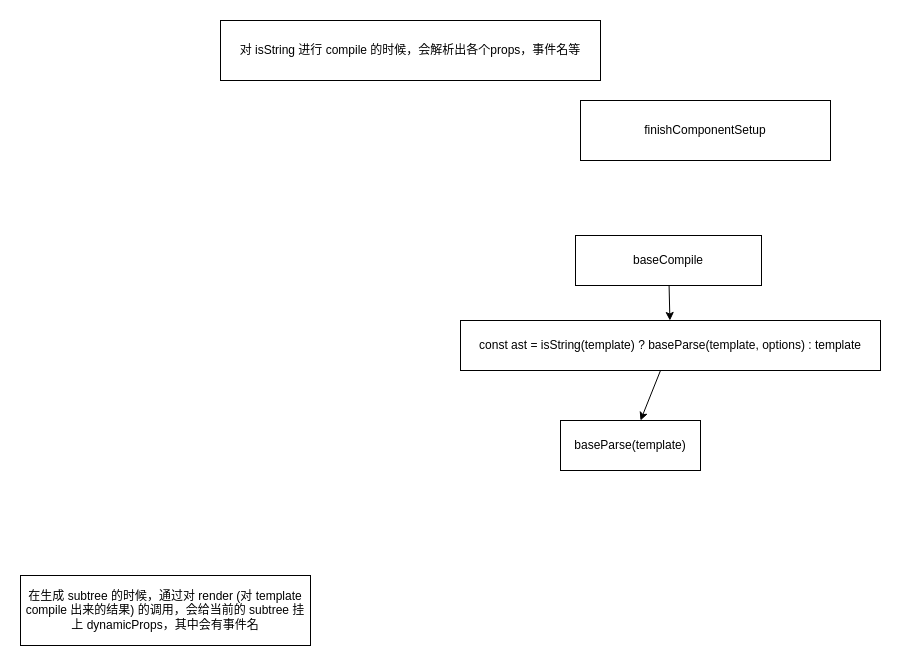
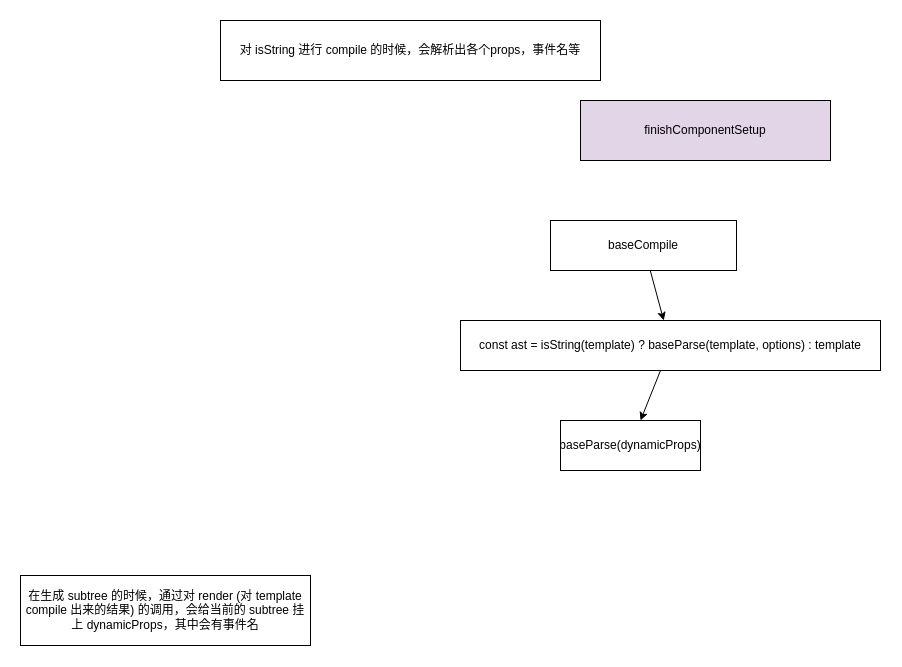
(706, 131) -> (706, 131)
(669, 261) -> (644, 246)
(631, 446) -> (631, 446)
